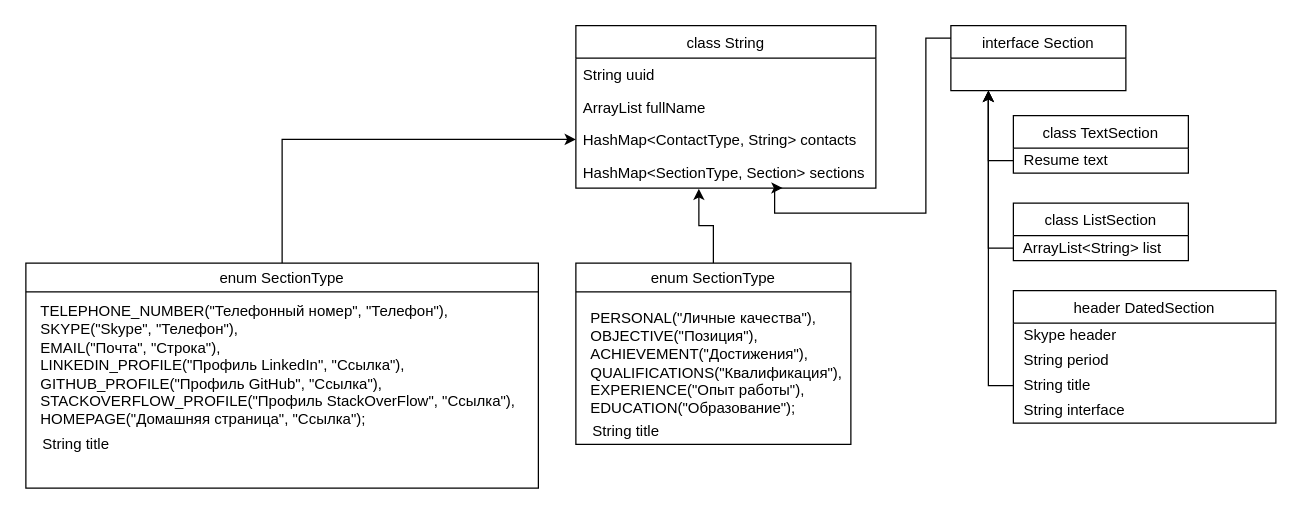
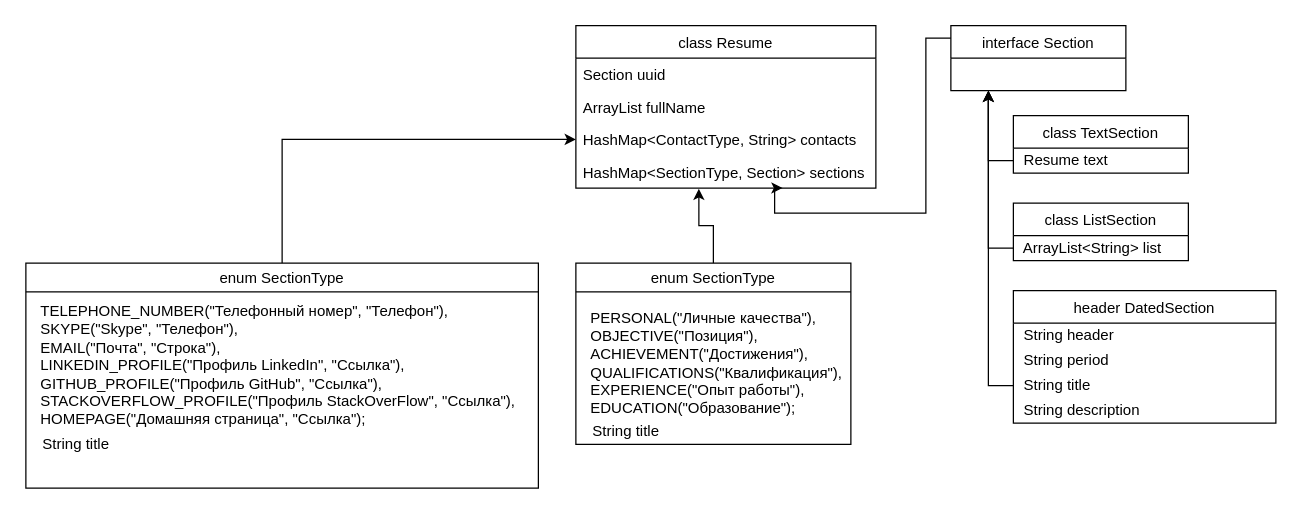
(725, 43) -> (725, 43)
(623, 75) -> (627, 75)
(1064, 336) -> (1066, 336)
(1077, 411) -> (1083, 411)
